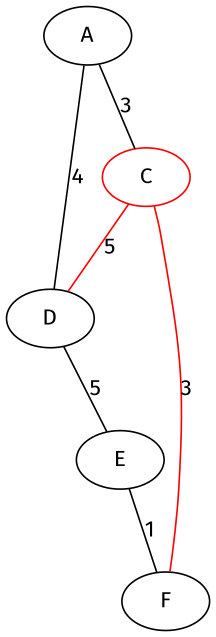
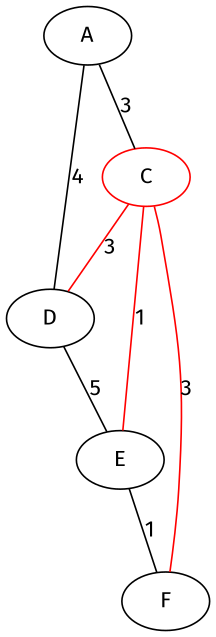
(110, 248) -> (110, 248)
none -> (133, 319)
